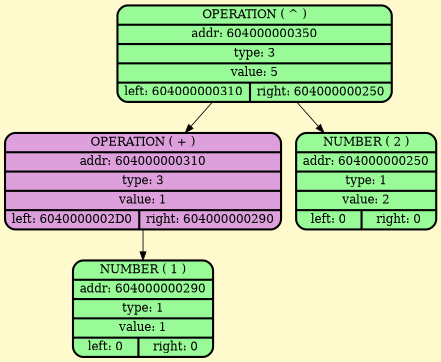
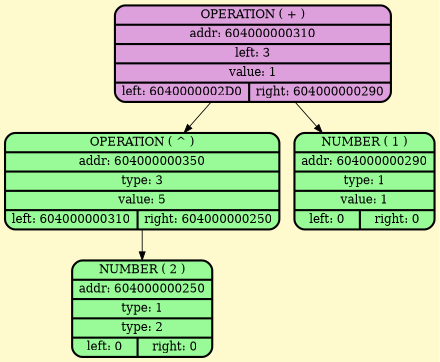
(202, 114) -> (200, 114)
(143, 181) -> (253, 53)
(366, 200) -> (142, 328)
